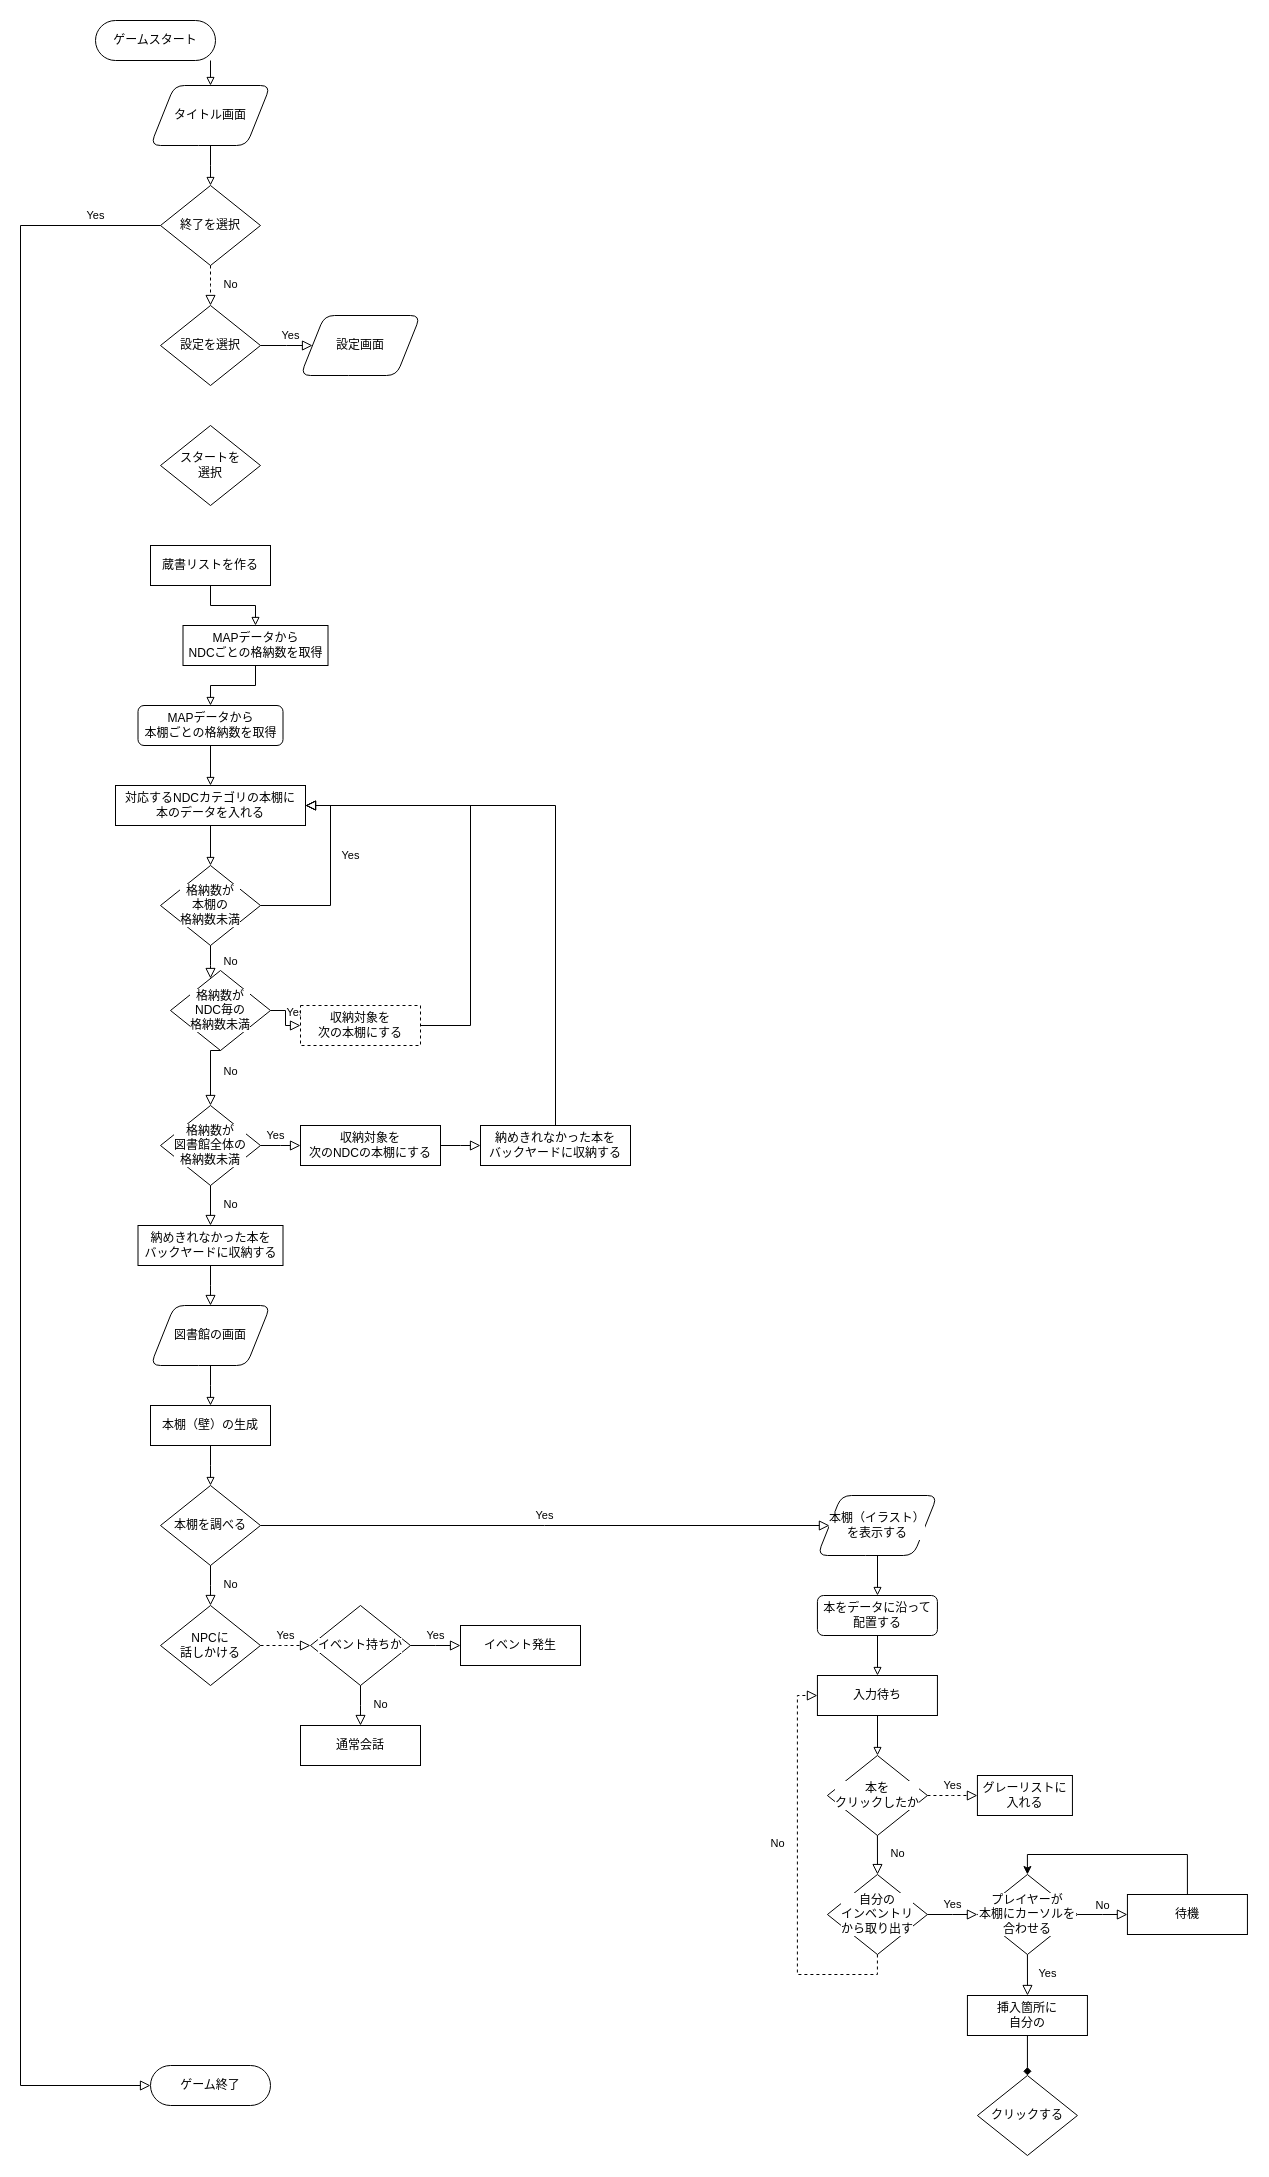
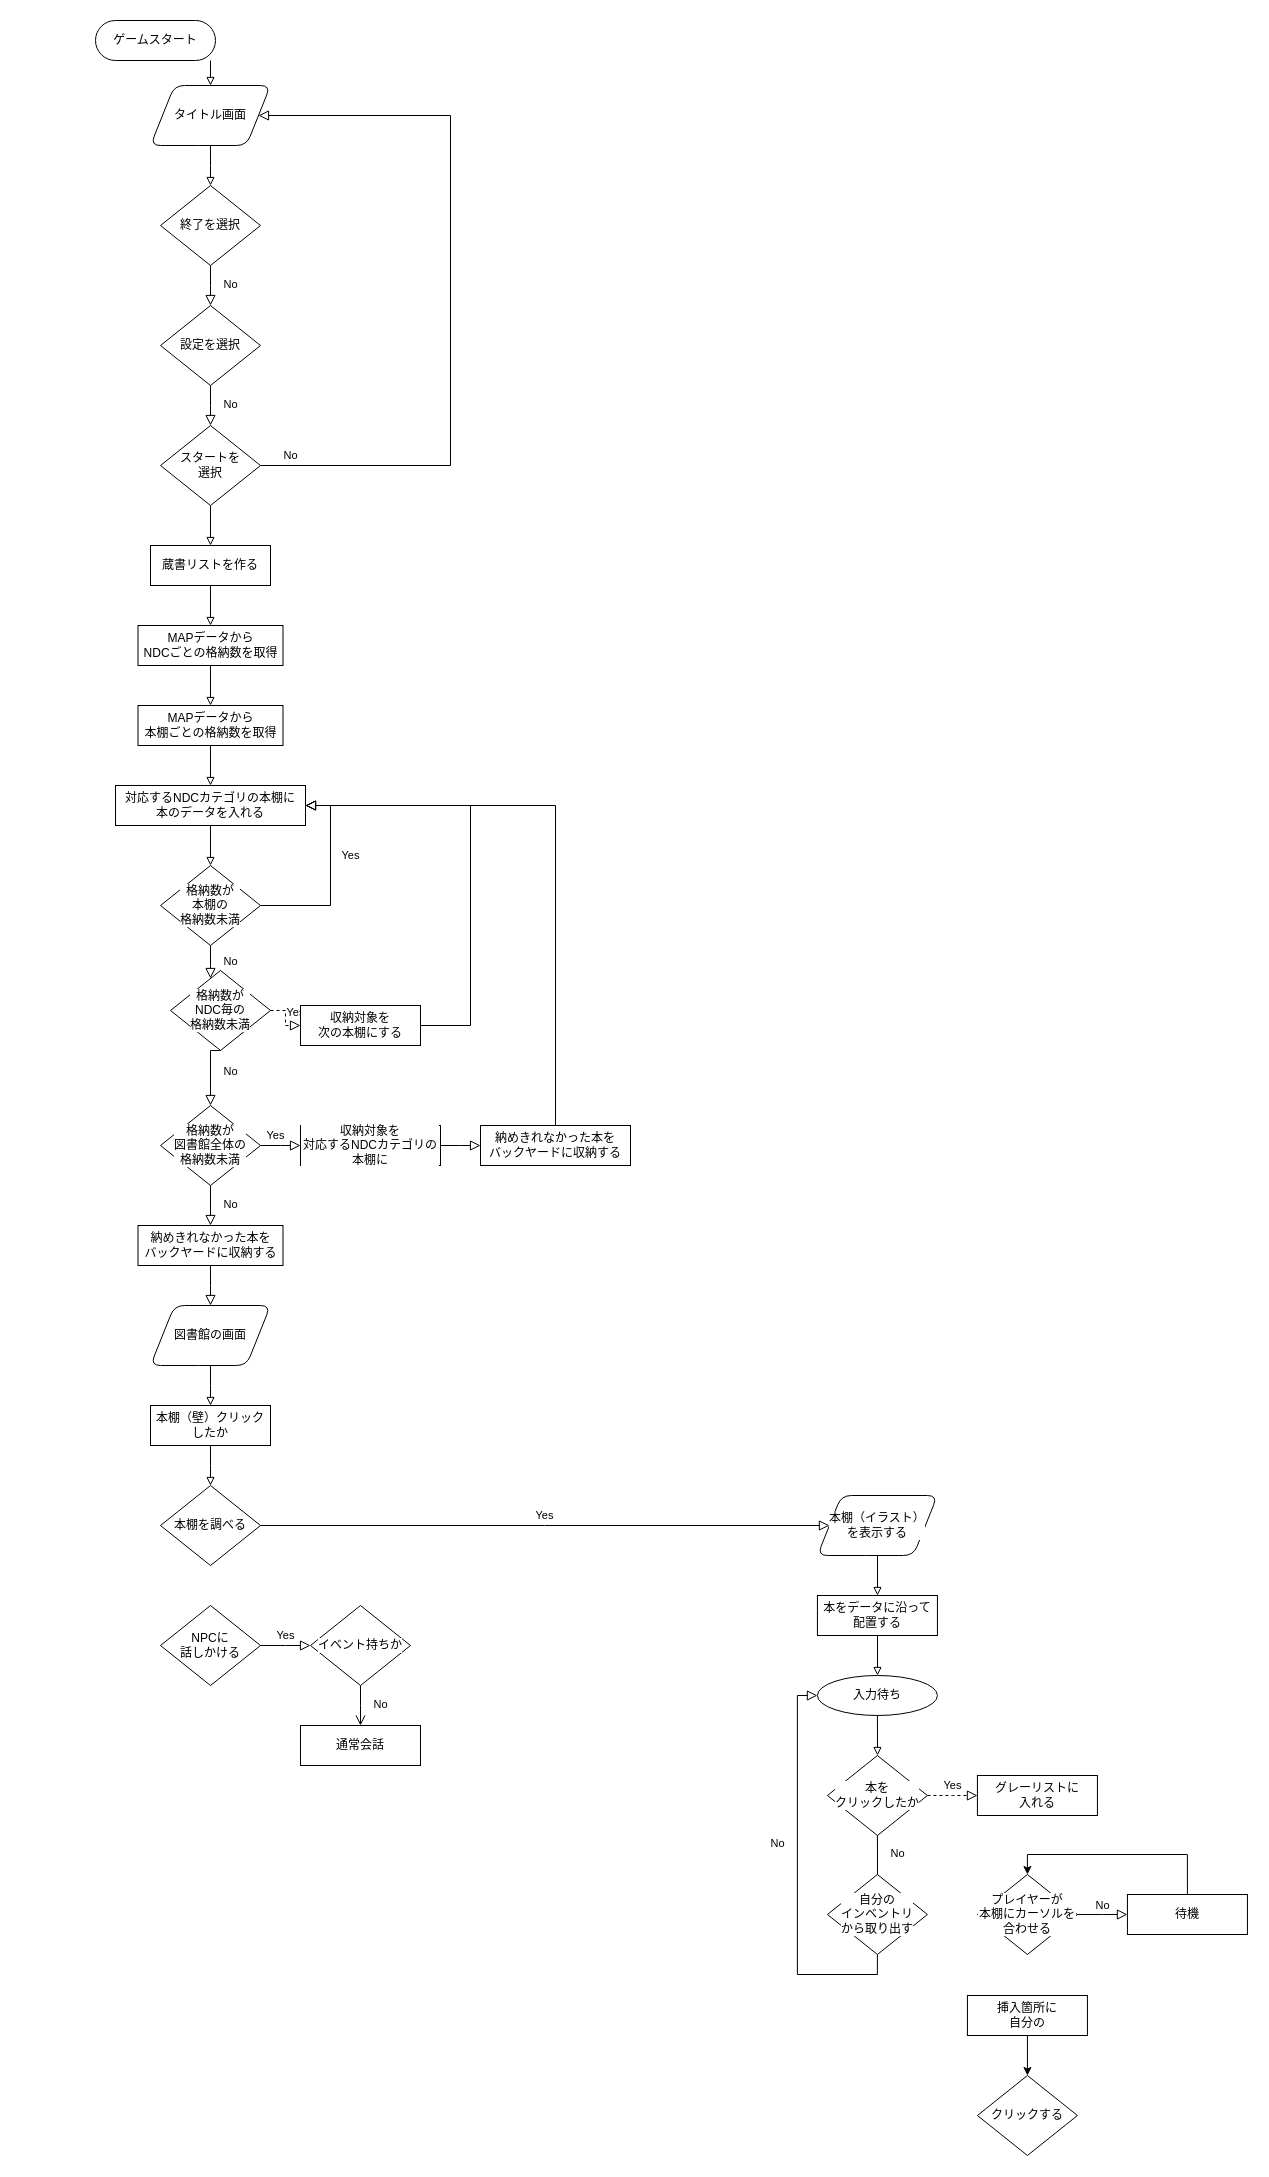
(211, 280) -> (211, 280)
none -> (451, 296)
(281, 346) -> none
(361, 346) -> none
none -> (211, 400)
none -> (211, 521)
(256, 646) -> (211, 646)
(211, 726) -> (211, 726)
(286, 1013) -> (286, 1013)
(361, 1026) -> (361, 1026)
(21, 1145) -> none
(371, 1146) -> (371, 1146)
(211, 1426) -> (211, 1426)
(211, 1580) -> none
(877, 1616) -> (877, 1616)
(280, 1646) -> (280, 1646)
(430, 1646) -> none
(521, 1646) -> none
(877, 1696) -> (877, 1696)
(361, 1714) -> (361, 1718)
(1025, 1796) -> (1037, 1796)
(877, 1863) -> (877, 1867)
(797, 1881) -> (797, 1881)
(946, 1915) -> none
(1027, 1970) -> none
(1027, 2067) -> (1027, 2067)
(211, 2086) -> none
